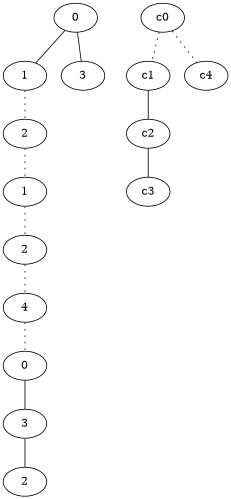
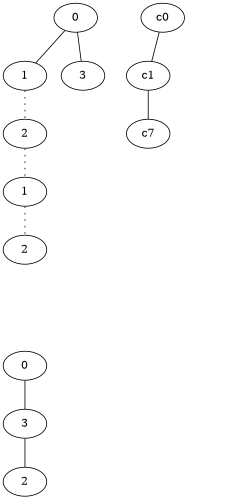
(155, 47) -> (155, 47)
(206, 76) -> none
(148, 134) -> (148, 134)
(148, 192) -> none
(25, 308) -> none
